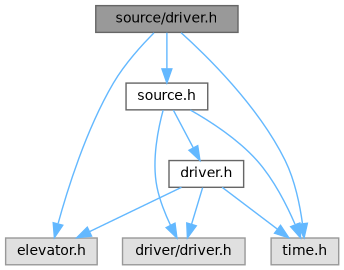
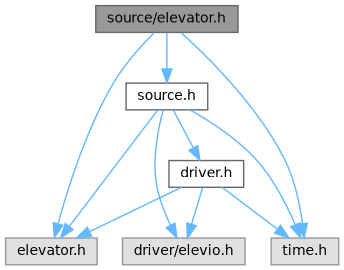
(167, 19) -> (167, 19)
none -> (113, 168)
(184, 251) -> (184, 251)
